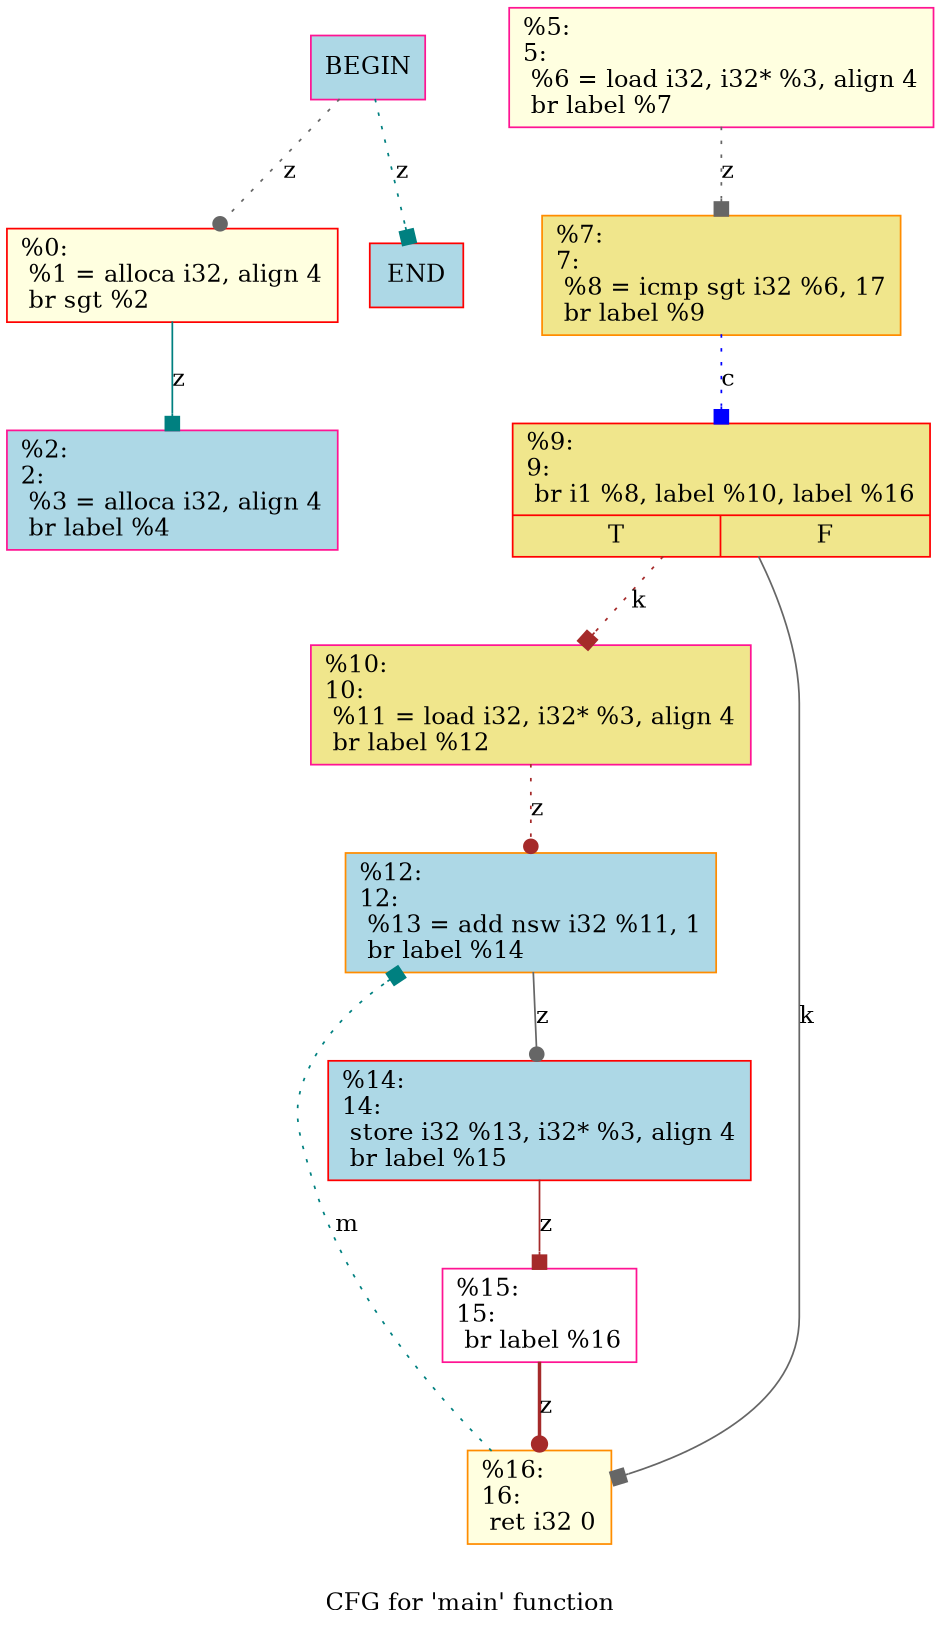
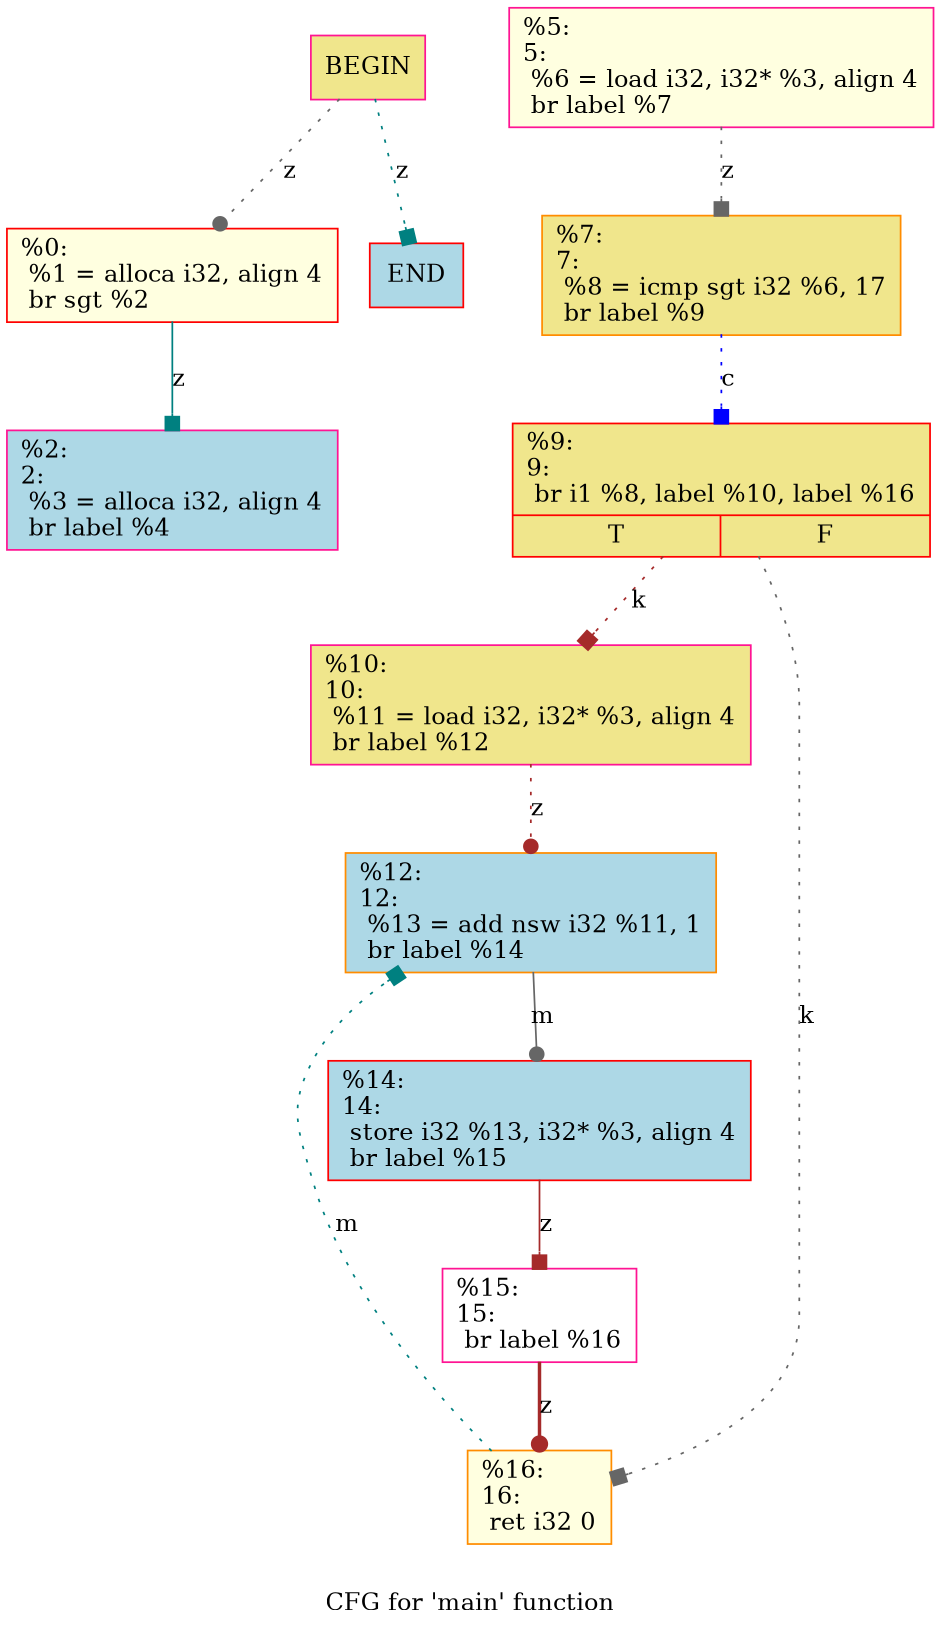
(368, 68) -> (368, 68)
(543, 1017) -> (543, 1017)
(799, 1057) -> (799, 1057)
